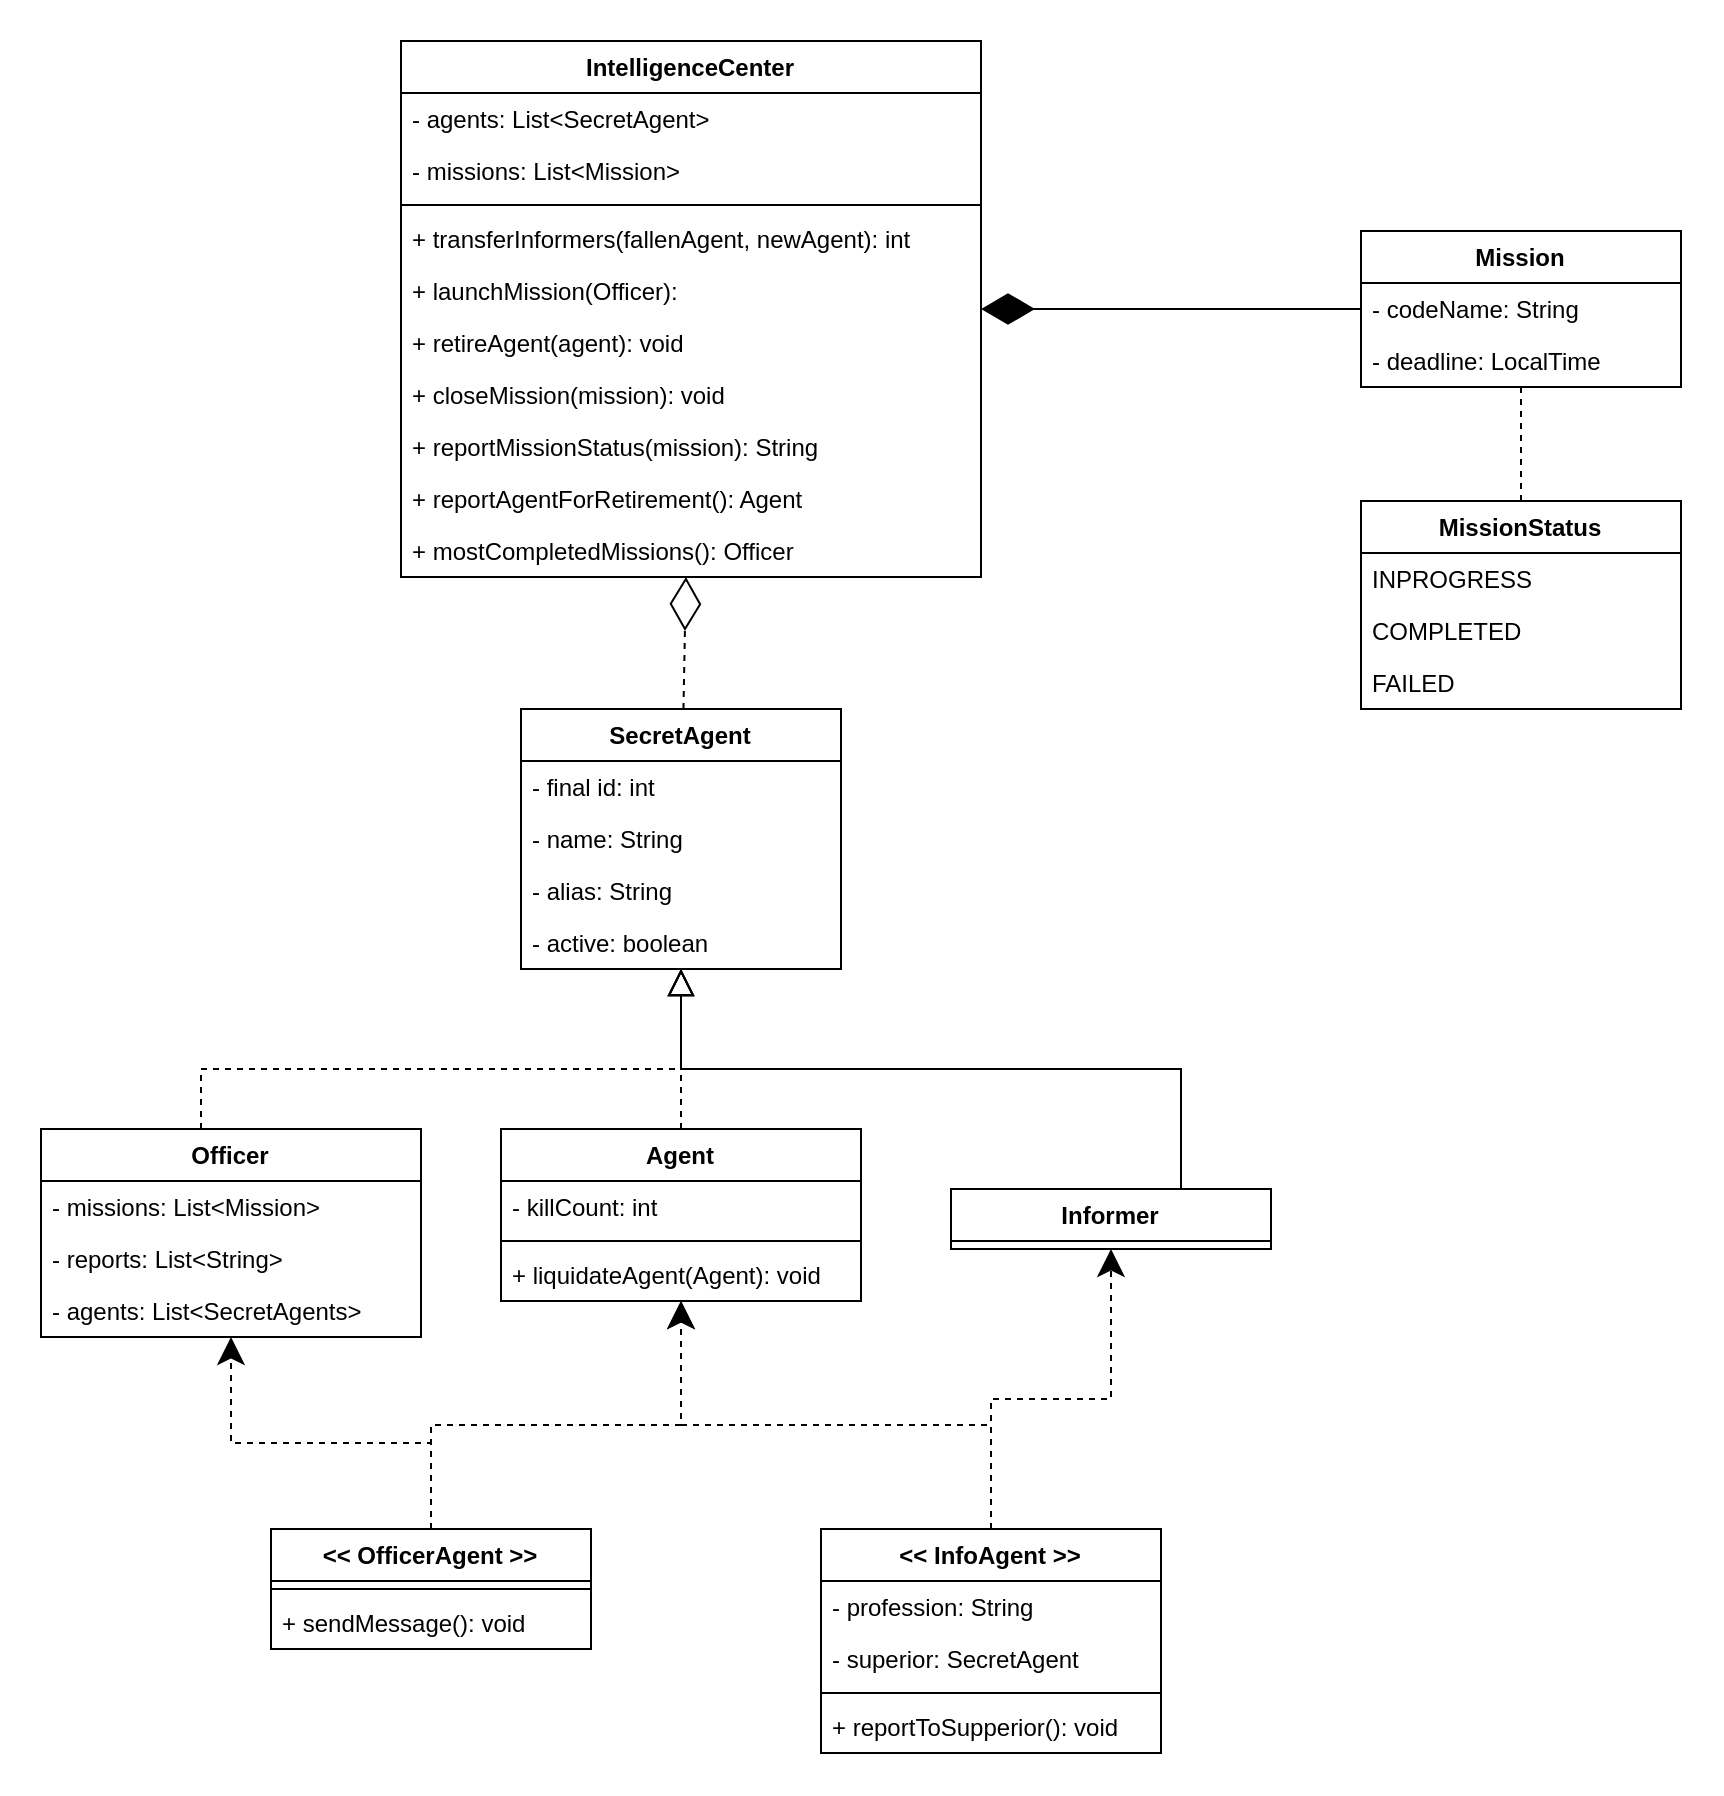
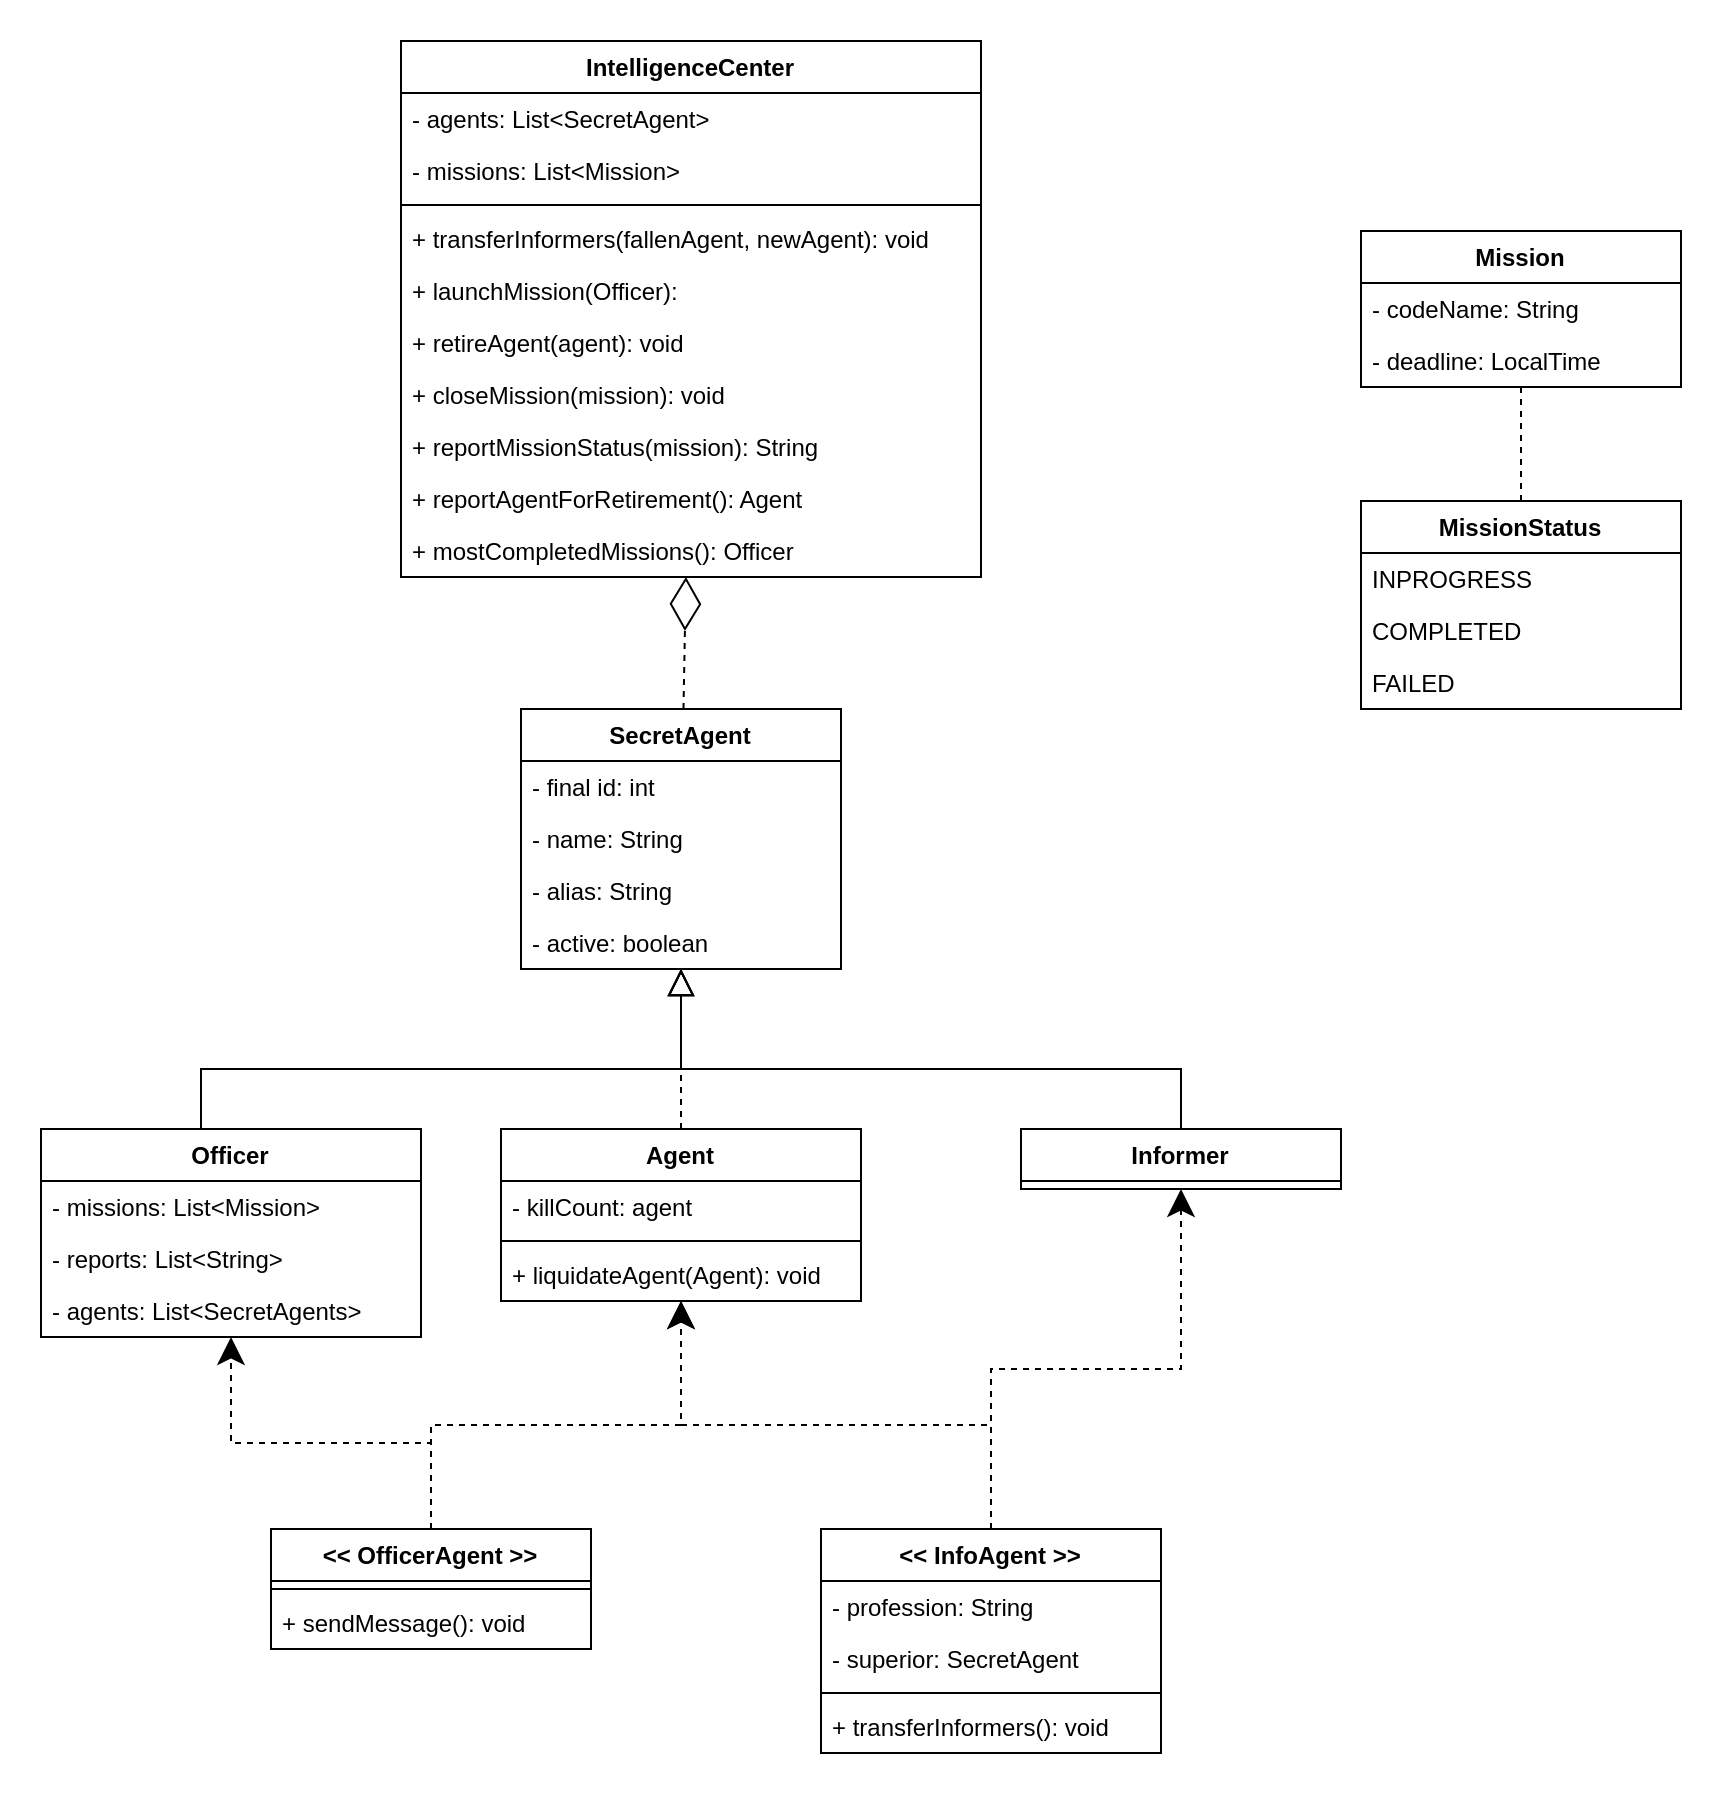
(703, 240) -> (710, 240)
(1196, 309) -> none
(411, 1069) -> (411, 1069)
(598, 1208) -> (614, 1208)
(1111, 1219) -> (1181, 1159)
(998, 1728) -> (1001, 1728)
